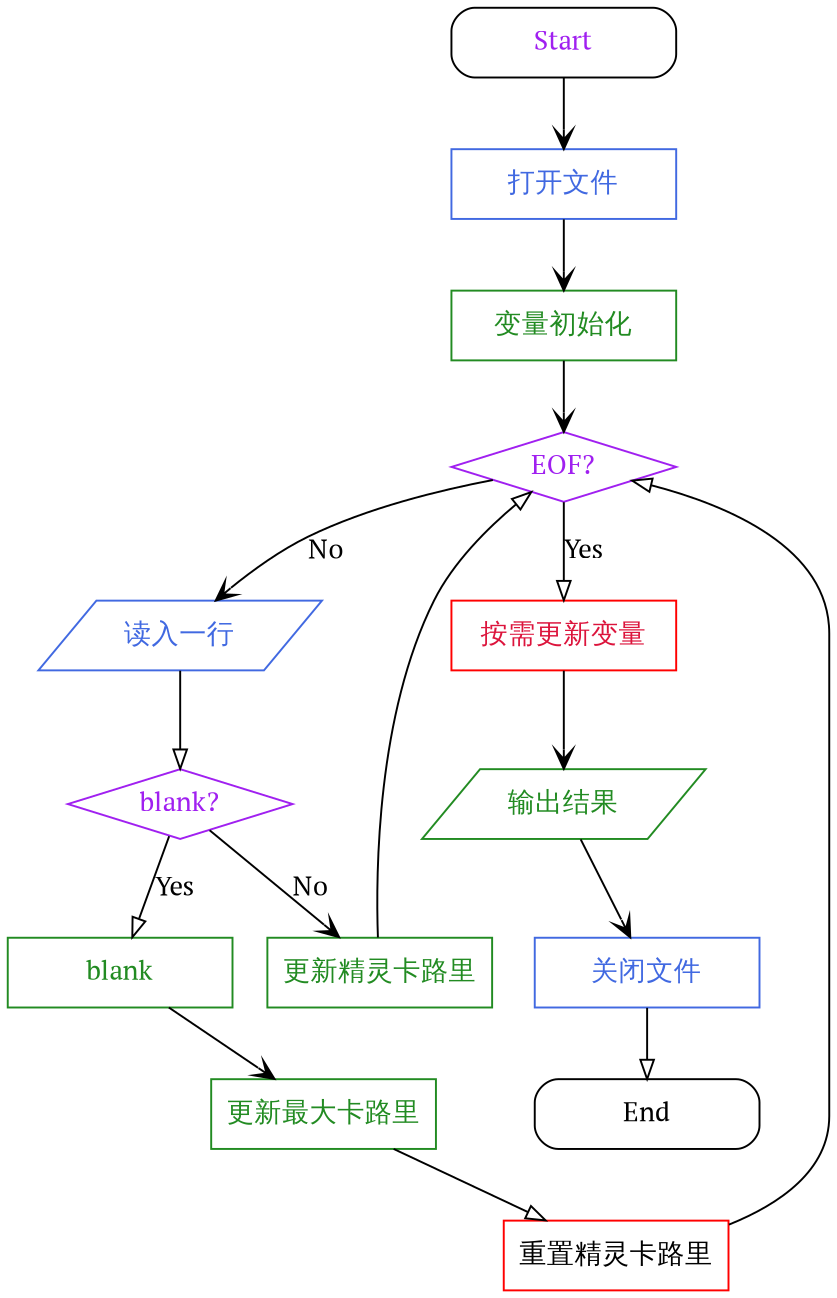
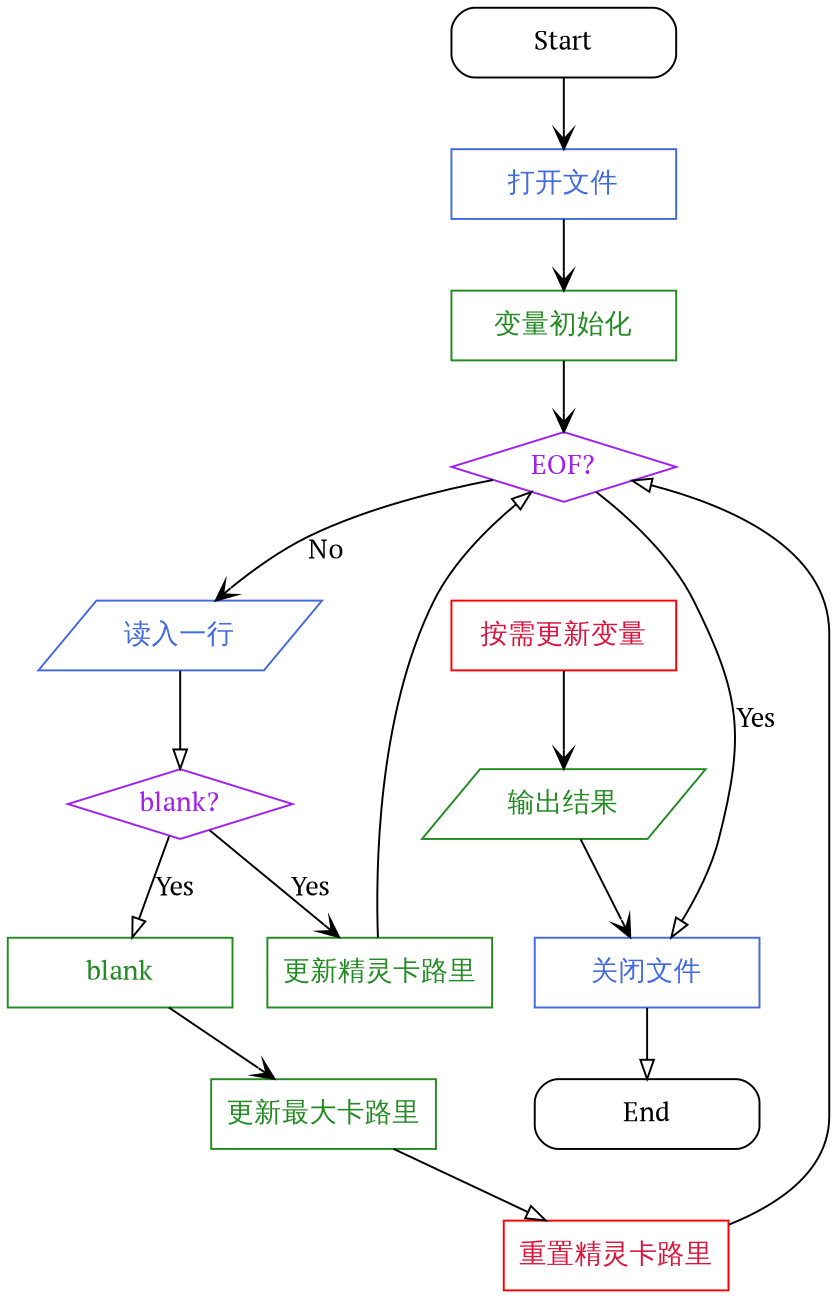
(564, 43) -> (564, 43)
(564, 541) -> (729, 689)
(311, 888) -> (311, 888)
(616, 1256) -> (616, 1256)
